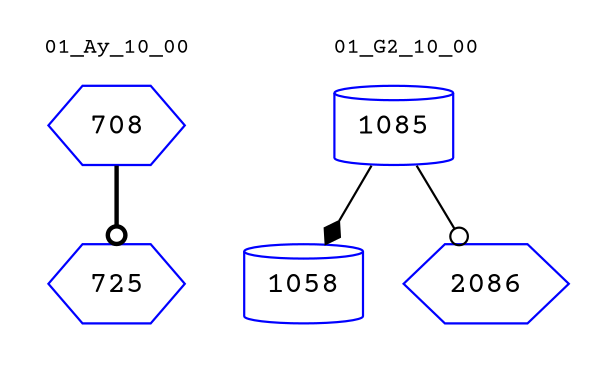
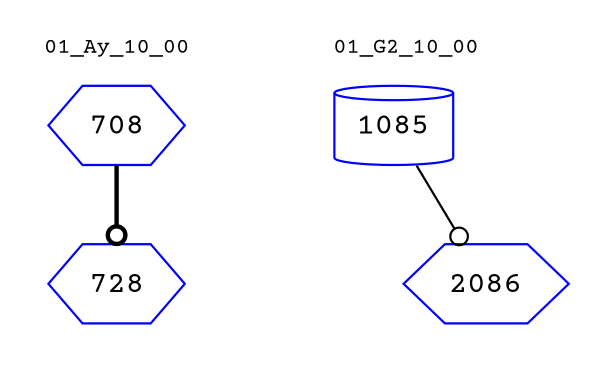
(117, 284) -> (117, 284)
(304, 284) -> none
